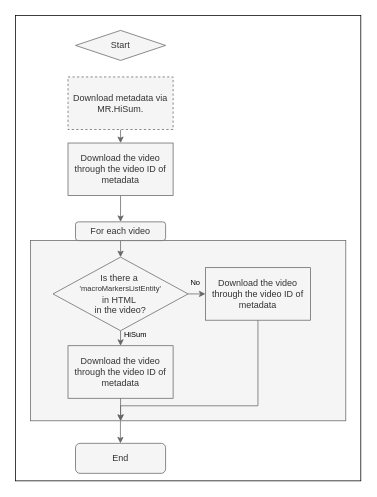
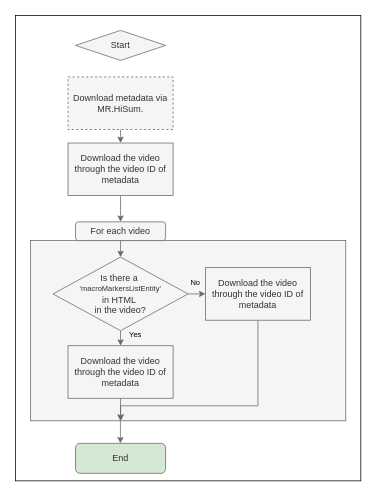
(135, 334) -> (135, 334)
(120, 458) -> (120, 458)
